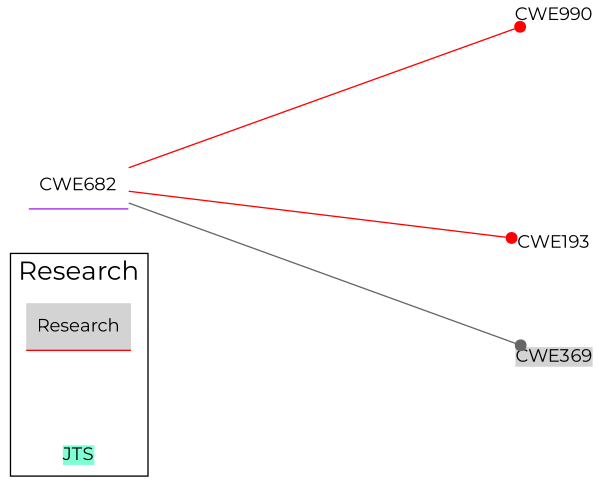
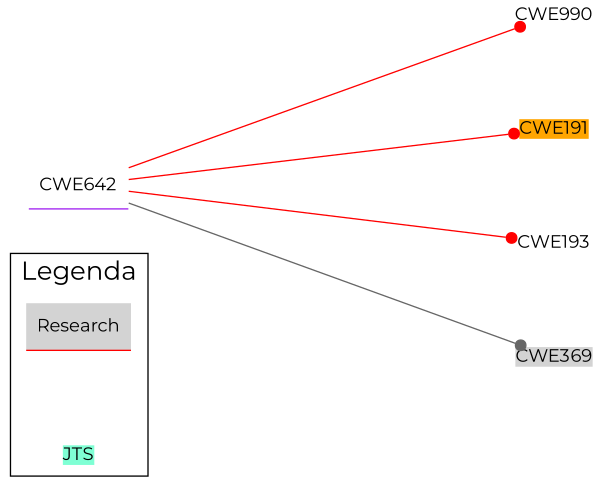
none -> (554, 129)
(79, 185) -> (79, 185)
(79, 273) -> (79, 273)
